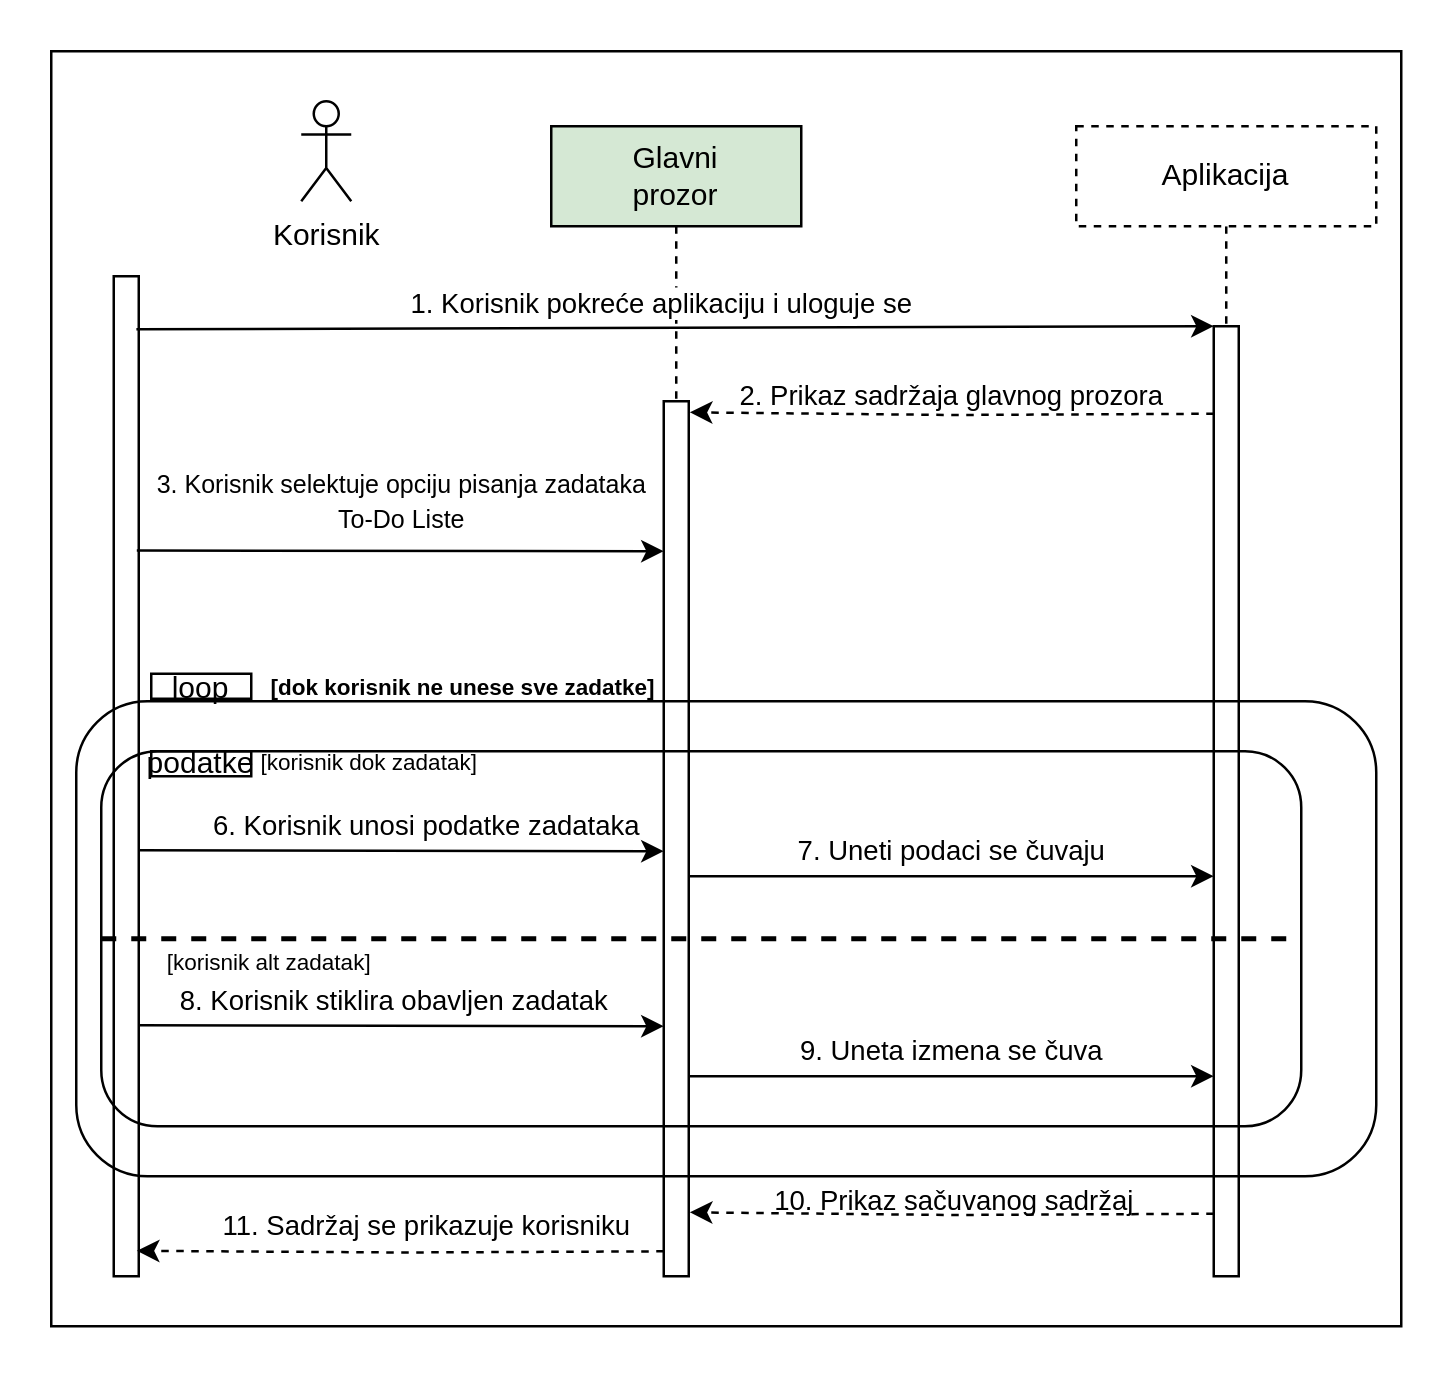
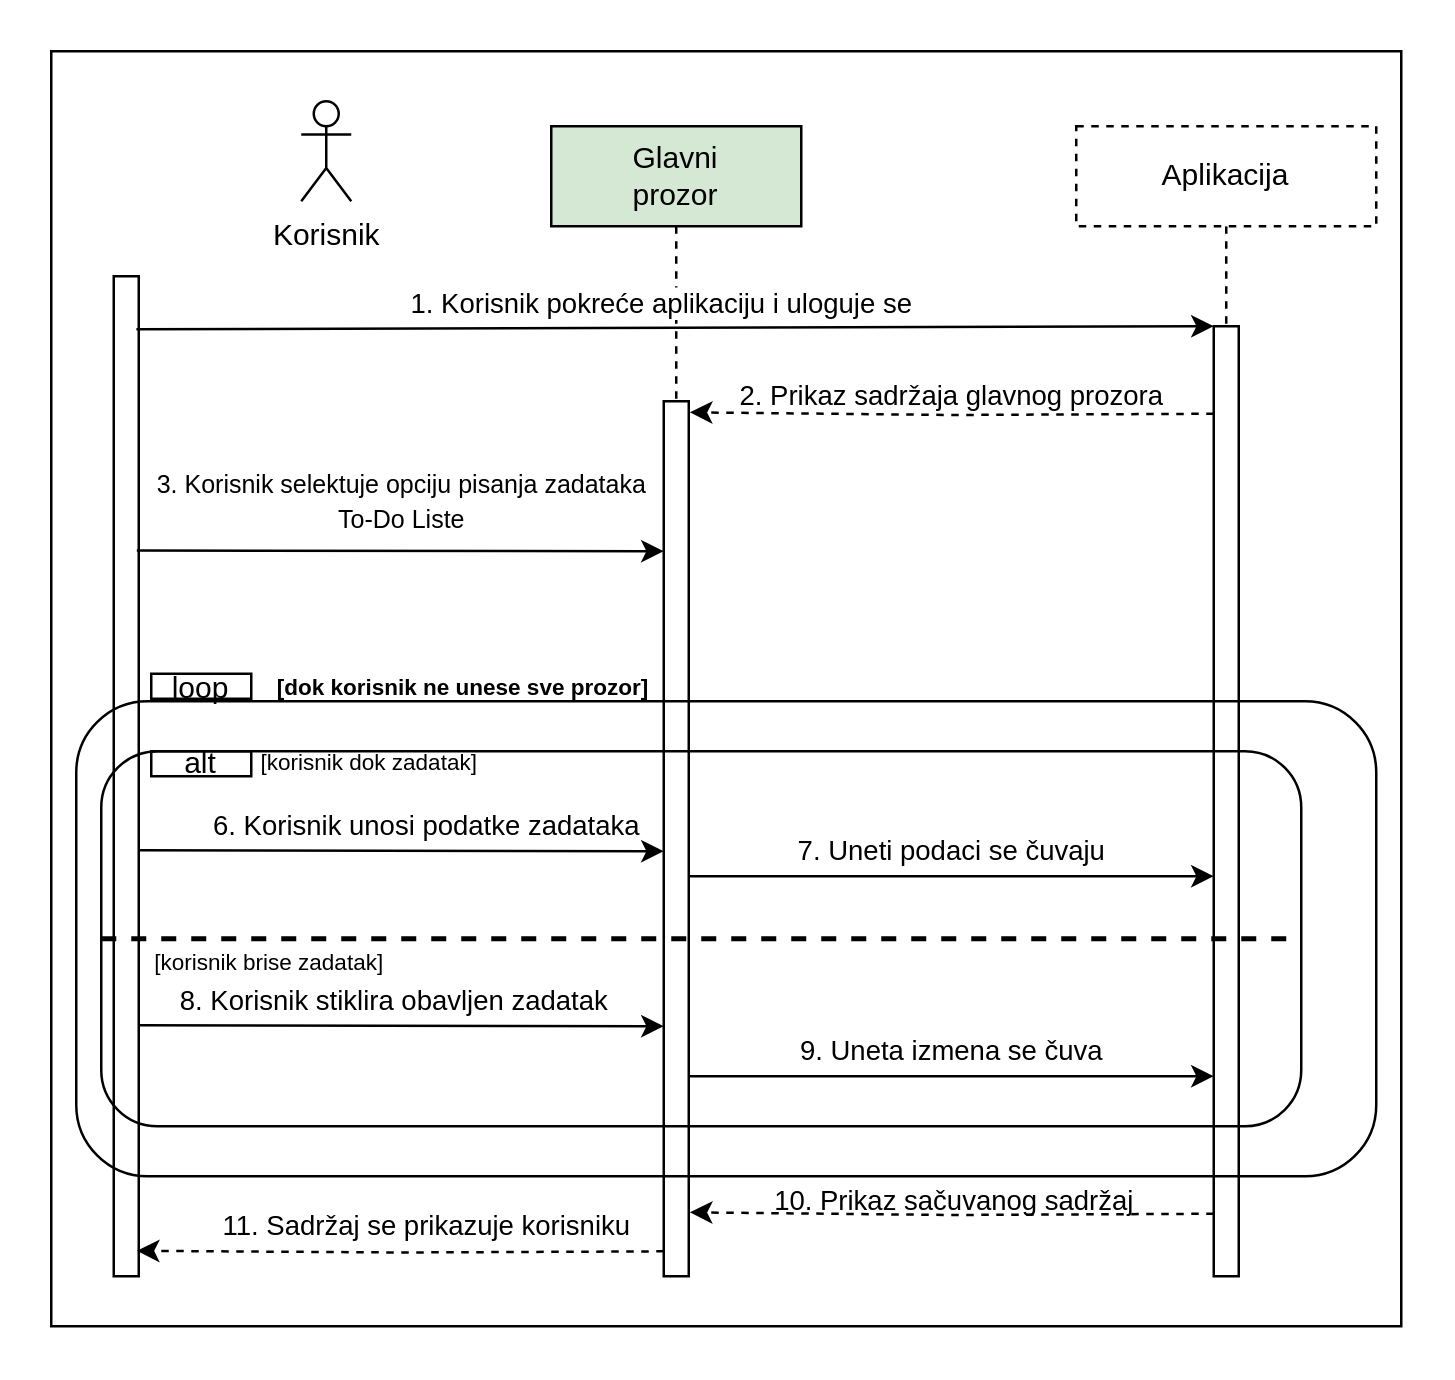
(464, 689) -> (464, 689)
(201, 764) -> (201, 764)
(270, 964) -> (270, 964)
